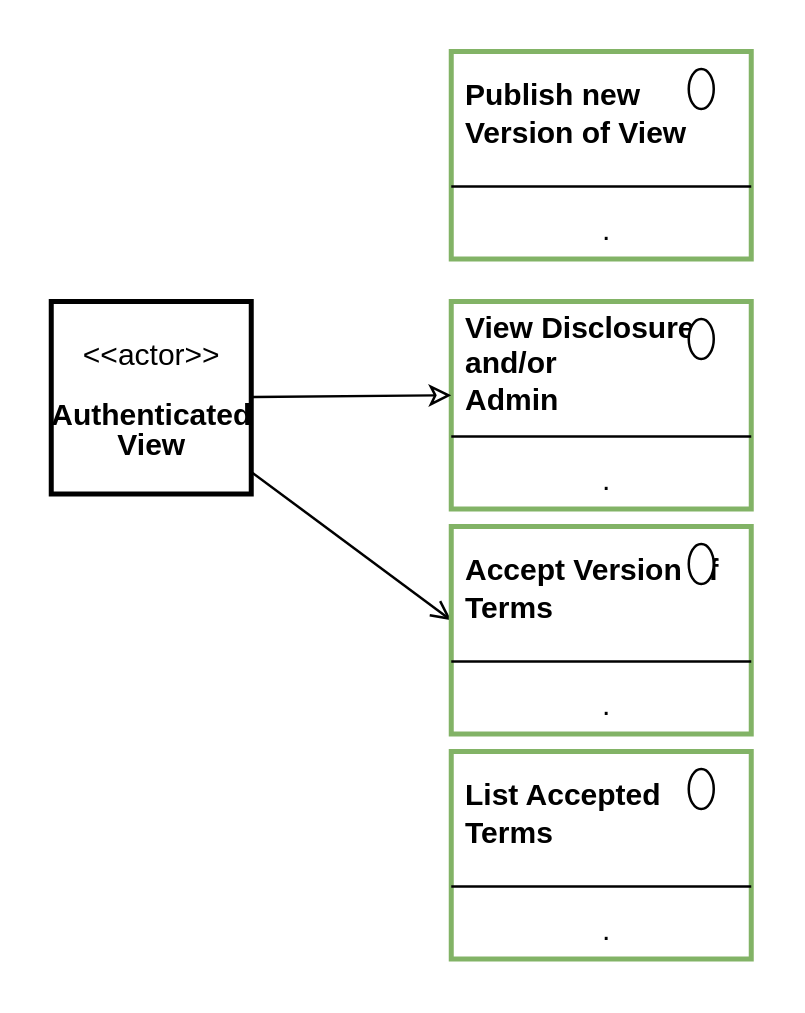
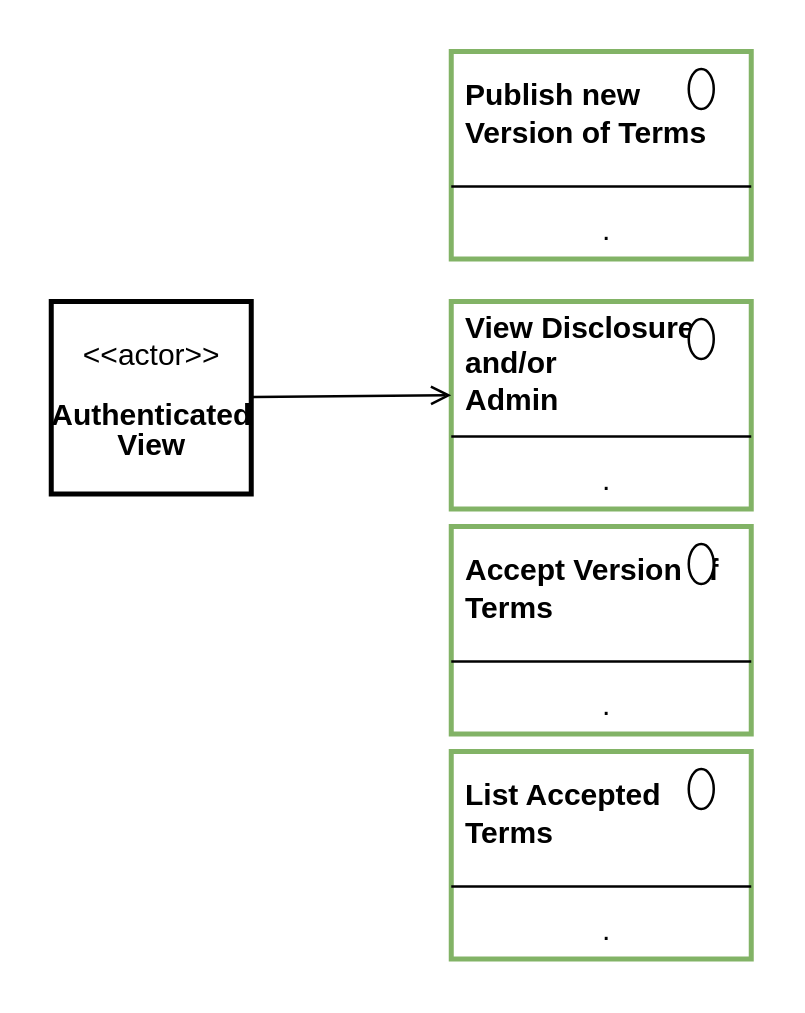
(581, 114) -> (593, 114)
(433, 395) -> (438, 395)
(349, 544) -> none
